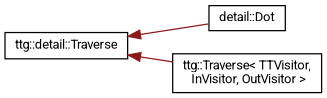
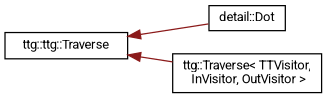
(66, 46) -> (66, 46)
